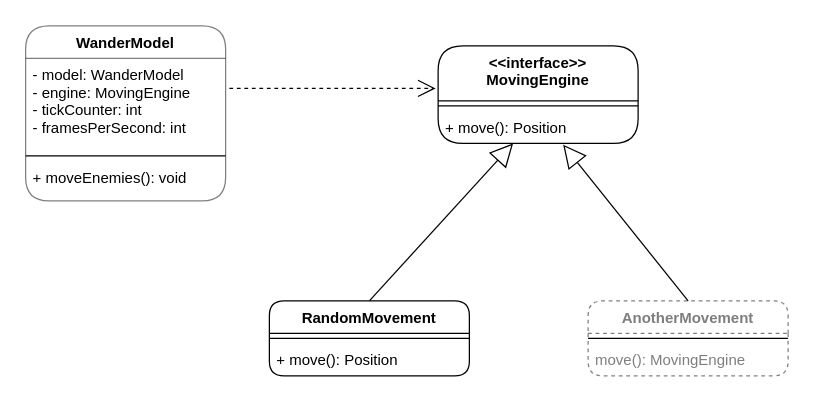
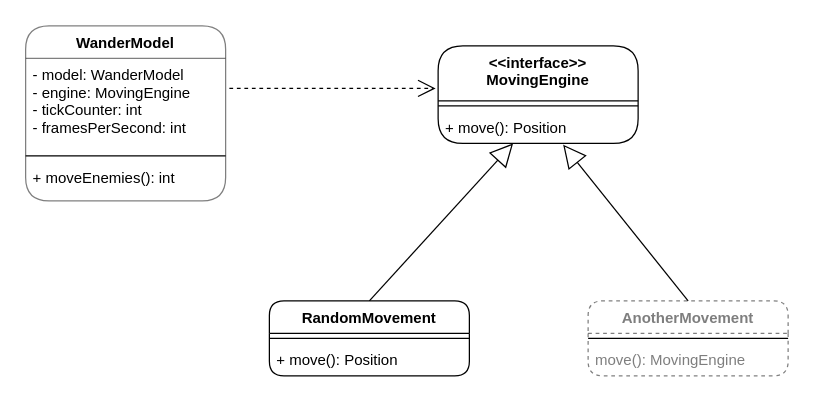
(111, 178) -> (107, 178)
